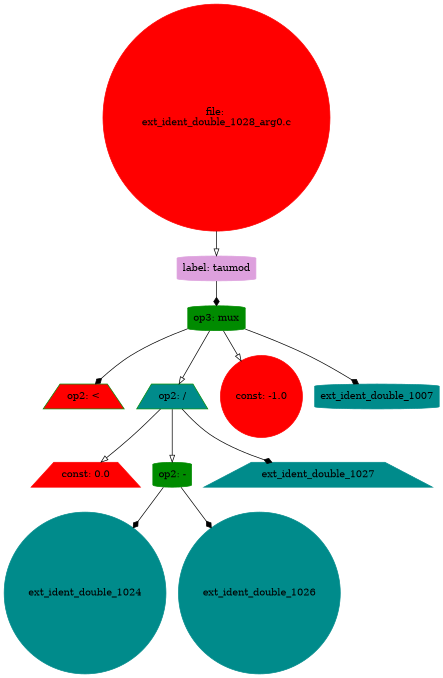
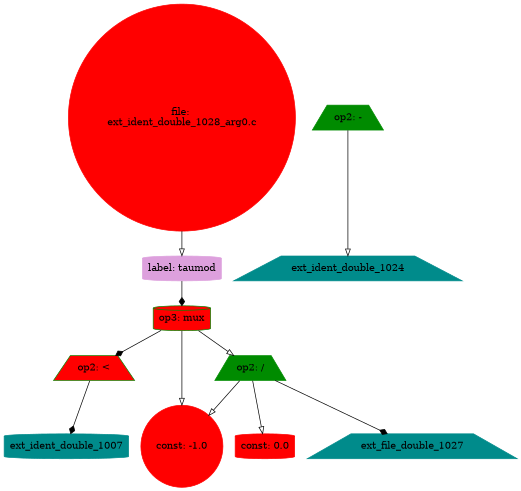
(216, 318) -> (182, 318)
(300, 351) -> (82, 403)
(172, 396) -> (250, 368)
(172, 432) -> (227, 396)
(86, 475) -> (265, 446)
(172, 475) -> (348, 118)
(318, 475) -> (412, 446)
(151, 504) -> (348, 190)
(85, 593) -> (348, 268)
(259, 593) -> none
